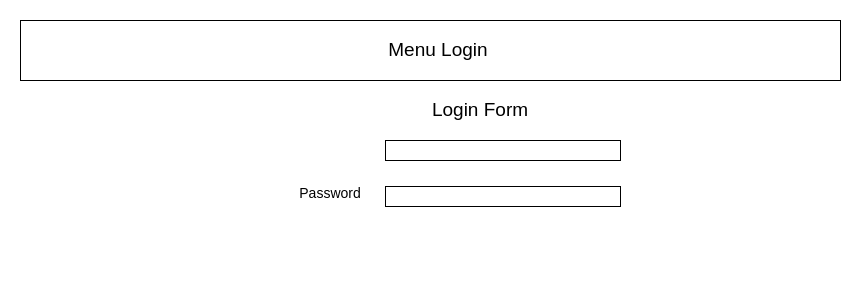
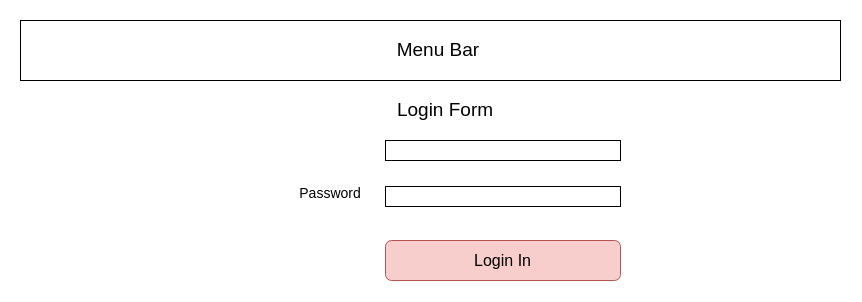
(431, 51) -> (431, 51)
(481, 111) -> (446, 111)
none -> (503, 261)
